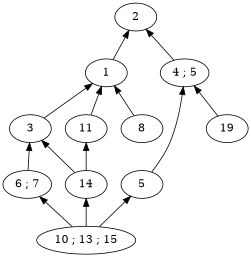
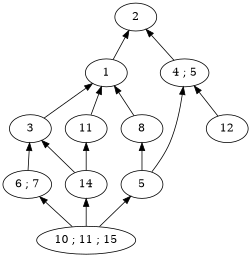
(227, 129) -> (227, 129)
none -> (142, 161)
(86, 240) -> (86, 240)
